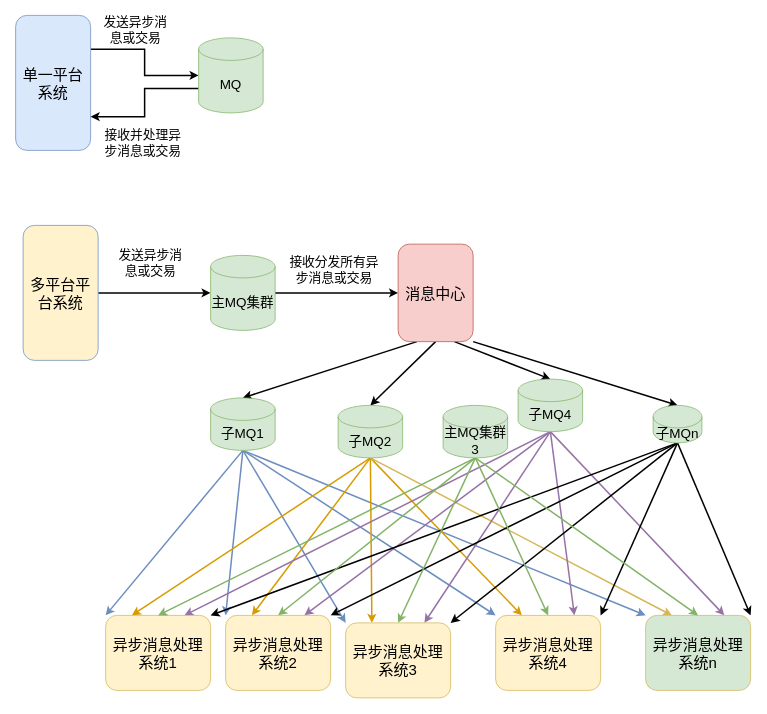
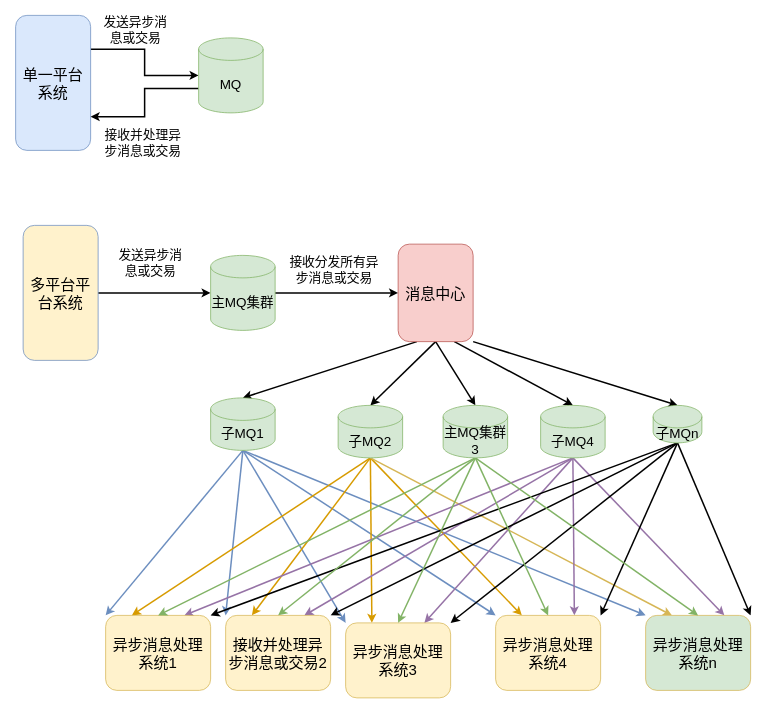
none -> (454, 372)
(550, 405) -> (573, 432)
(278, 653) -> (278, 653)
